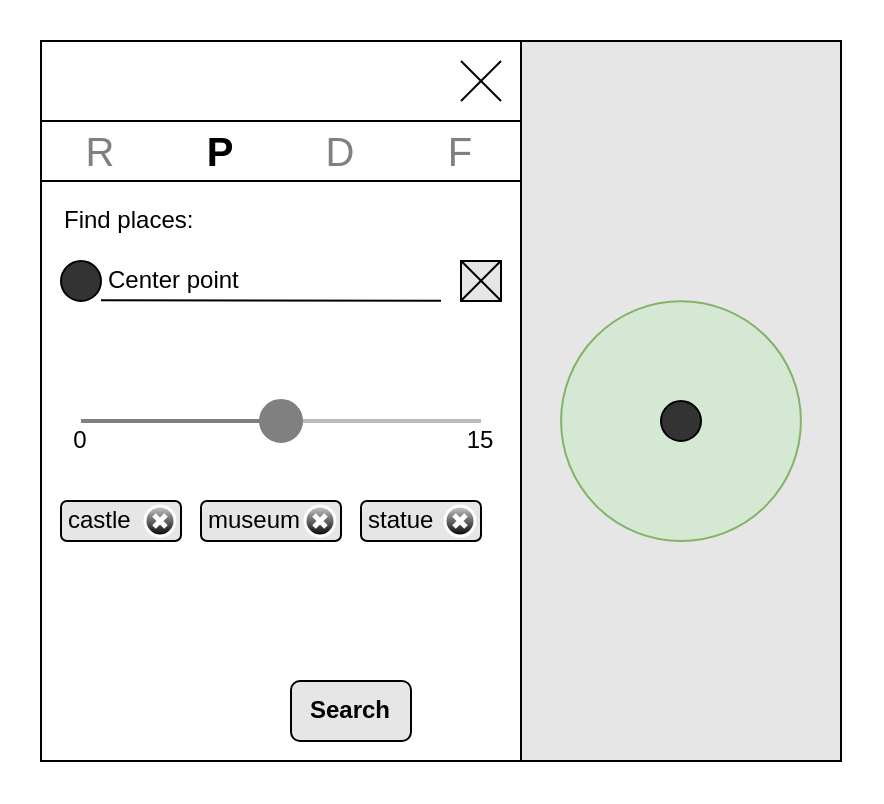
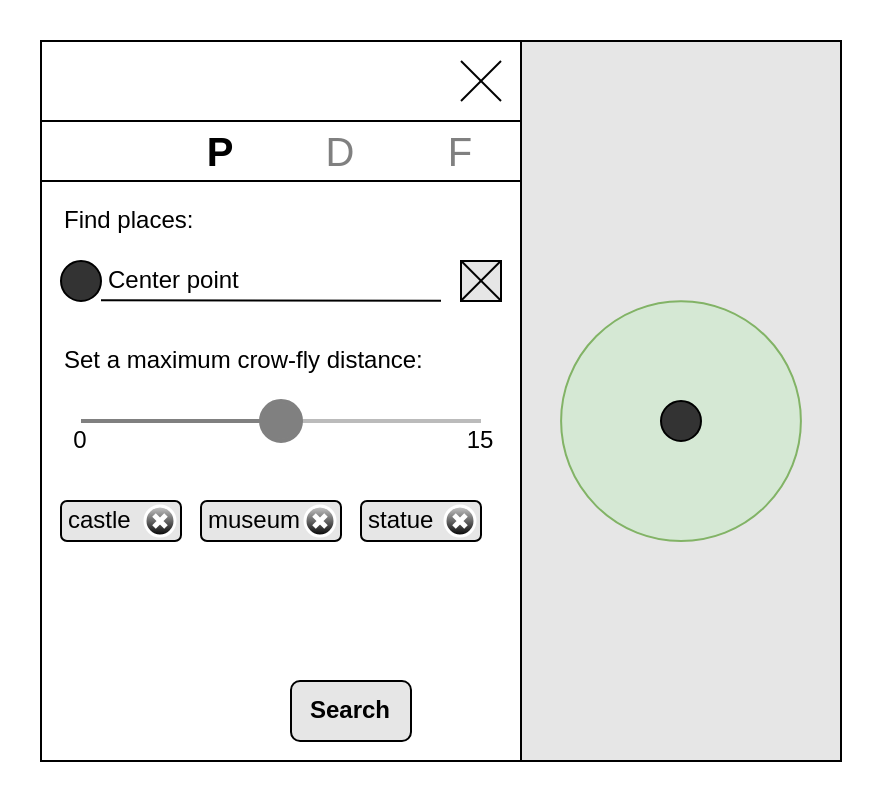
(101, 151) -> none
none -> (281, 361)
